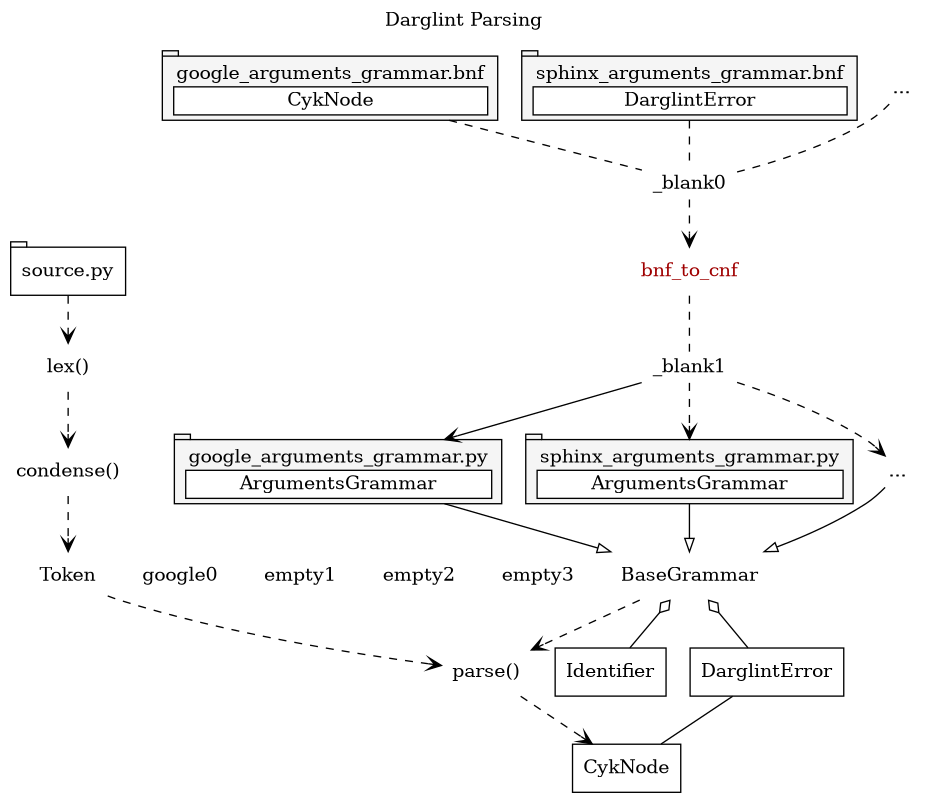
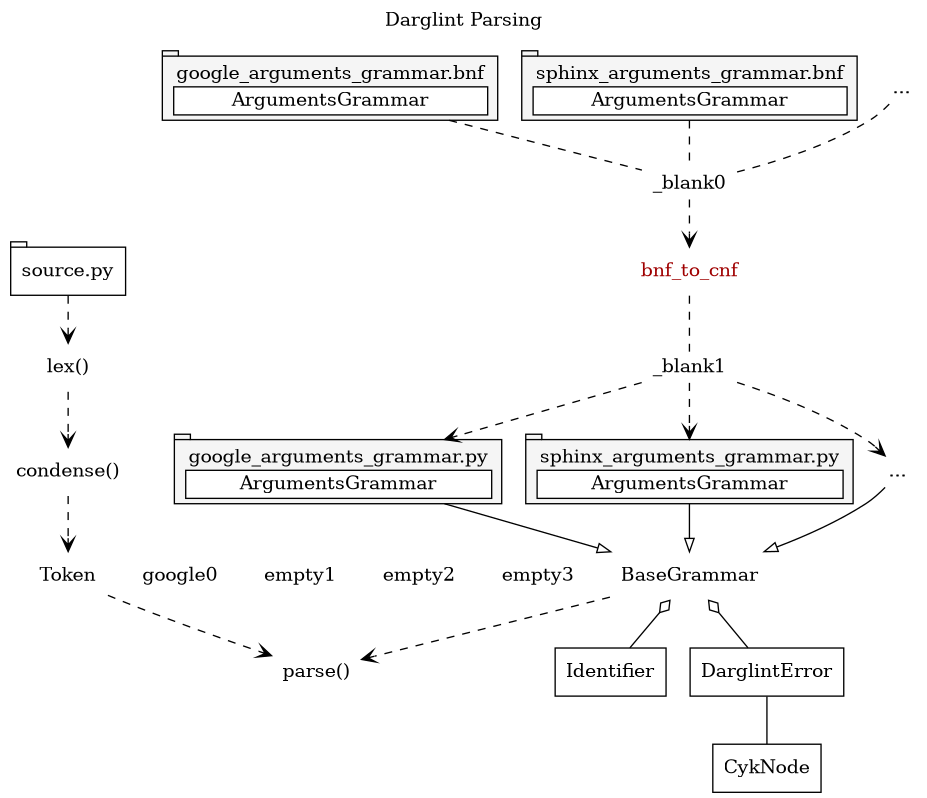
(331, 100) -> (331, 100)
(690, 100) -> (690, 100)
(550, 409) -> (550, 409)
(551, 716) -> none
